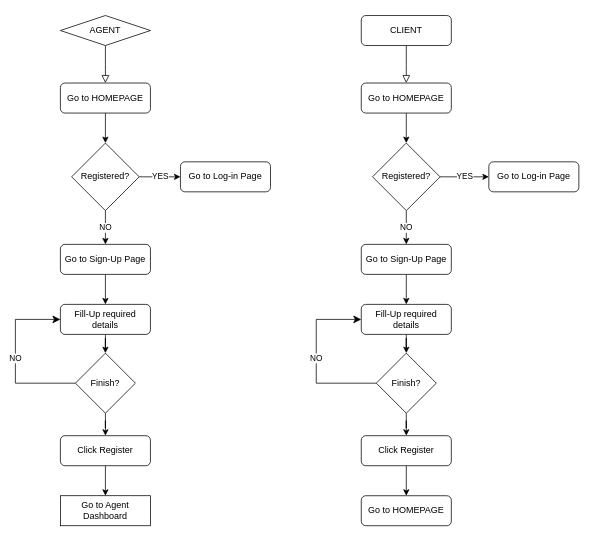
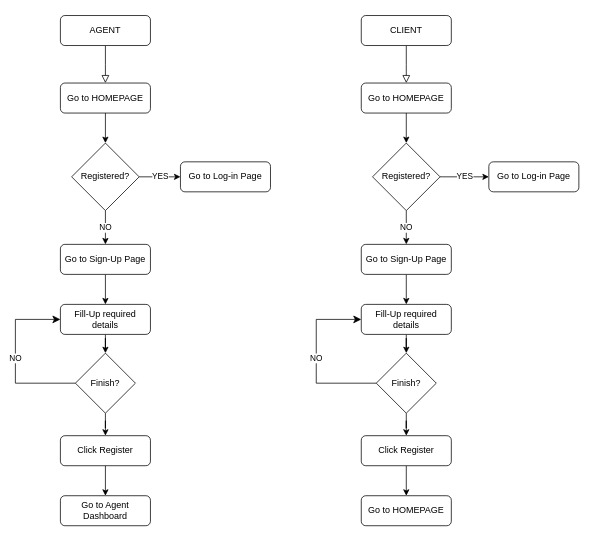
(105, 30) -> (105, 30)
(105, 510) -> (105, 510)
